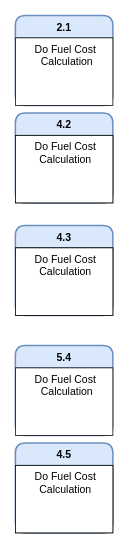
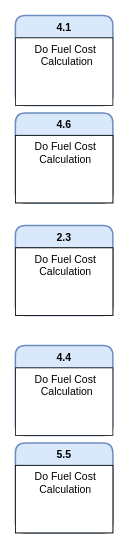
(64, 27) -> (64, 27)
(64, 125) -> (64, 125)
(64, 237) -> (64, 237)
(64, 357) -> (64, 357)
(64, 455) -> (64, 455)
